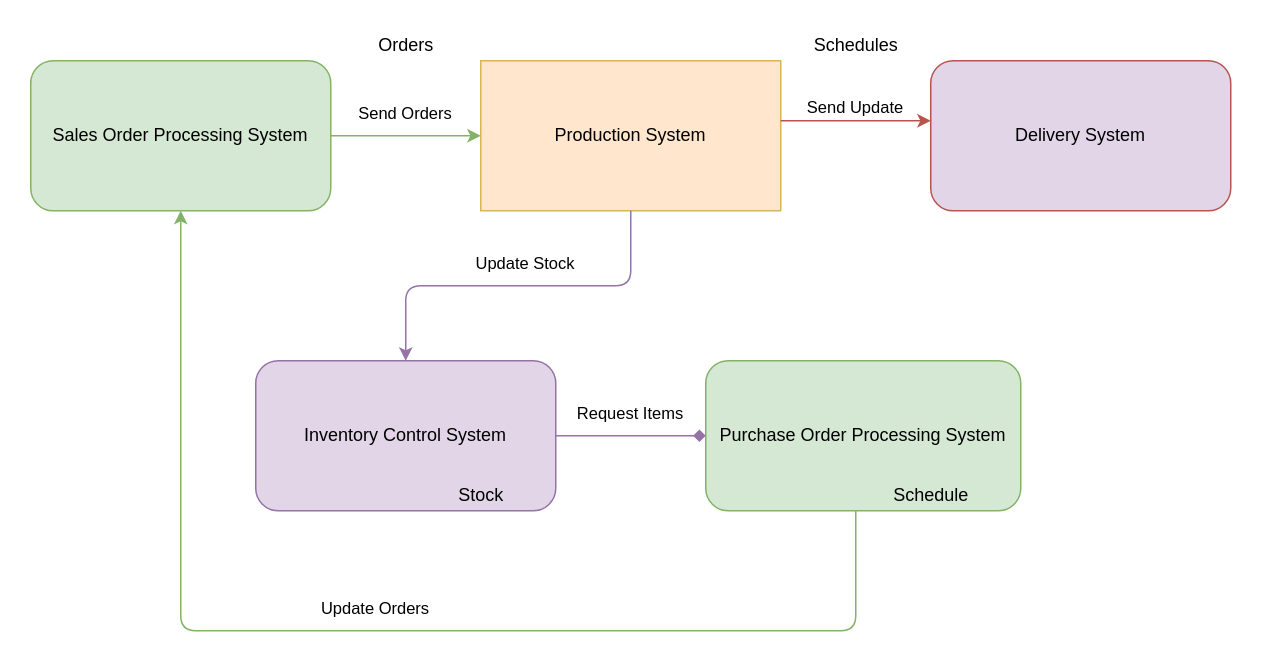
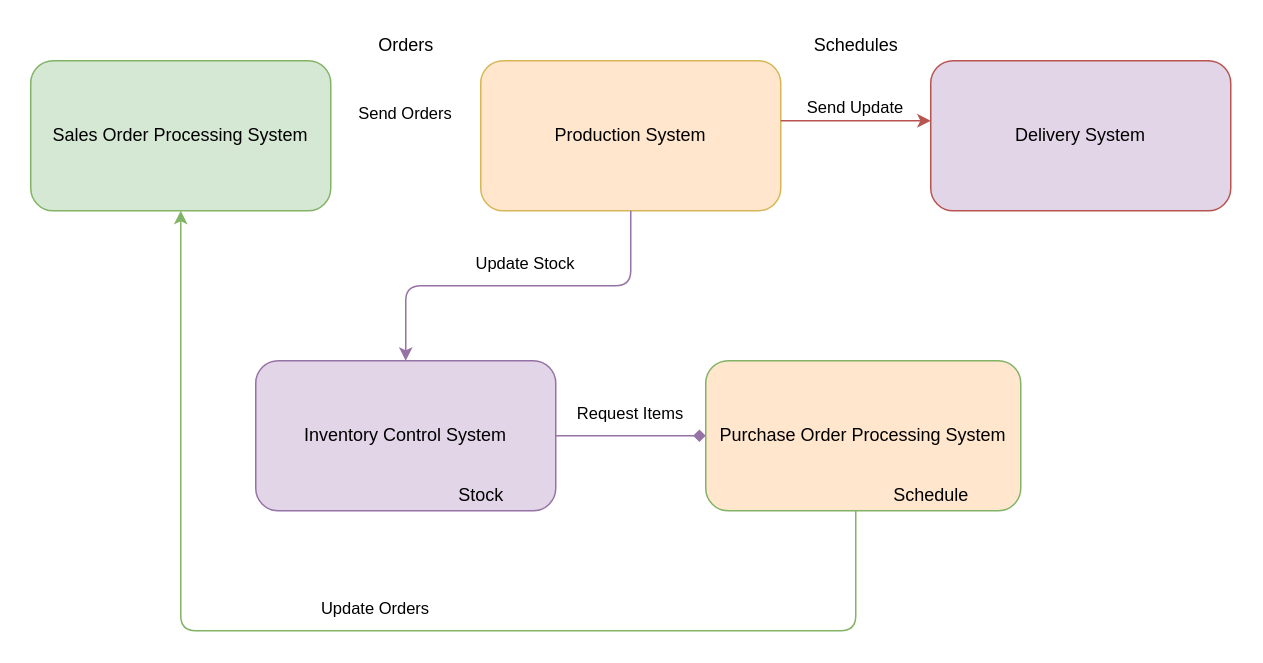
(401, 136) -> none
(631, 136) -> (631, 136)
(863, 436) -> (863, 436)
